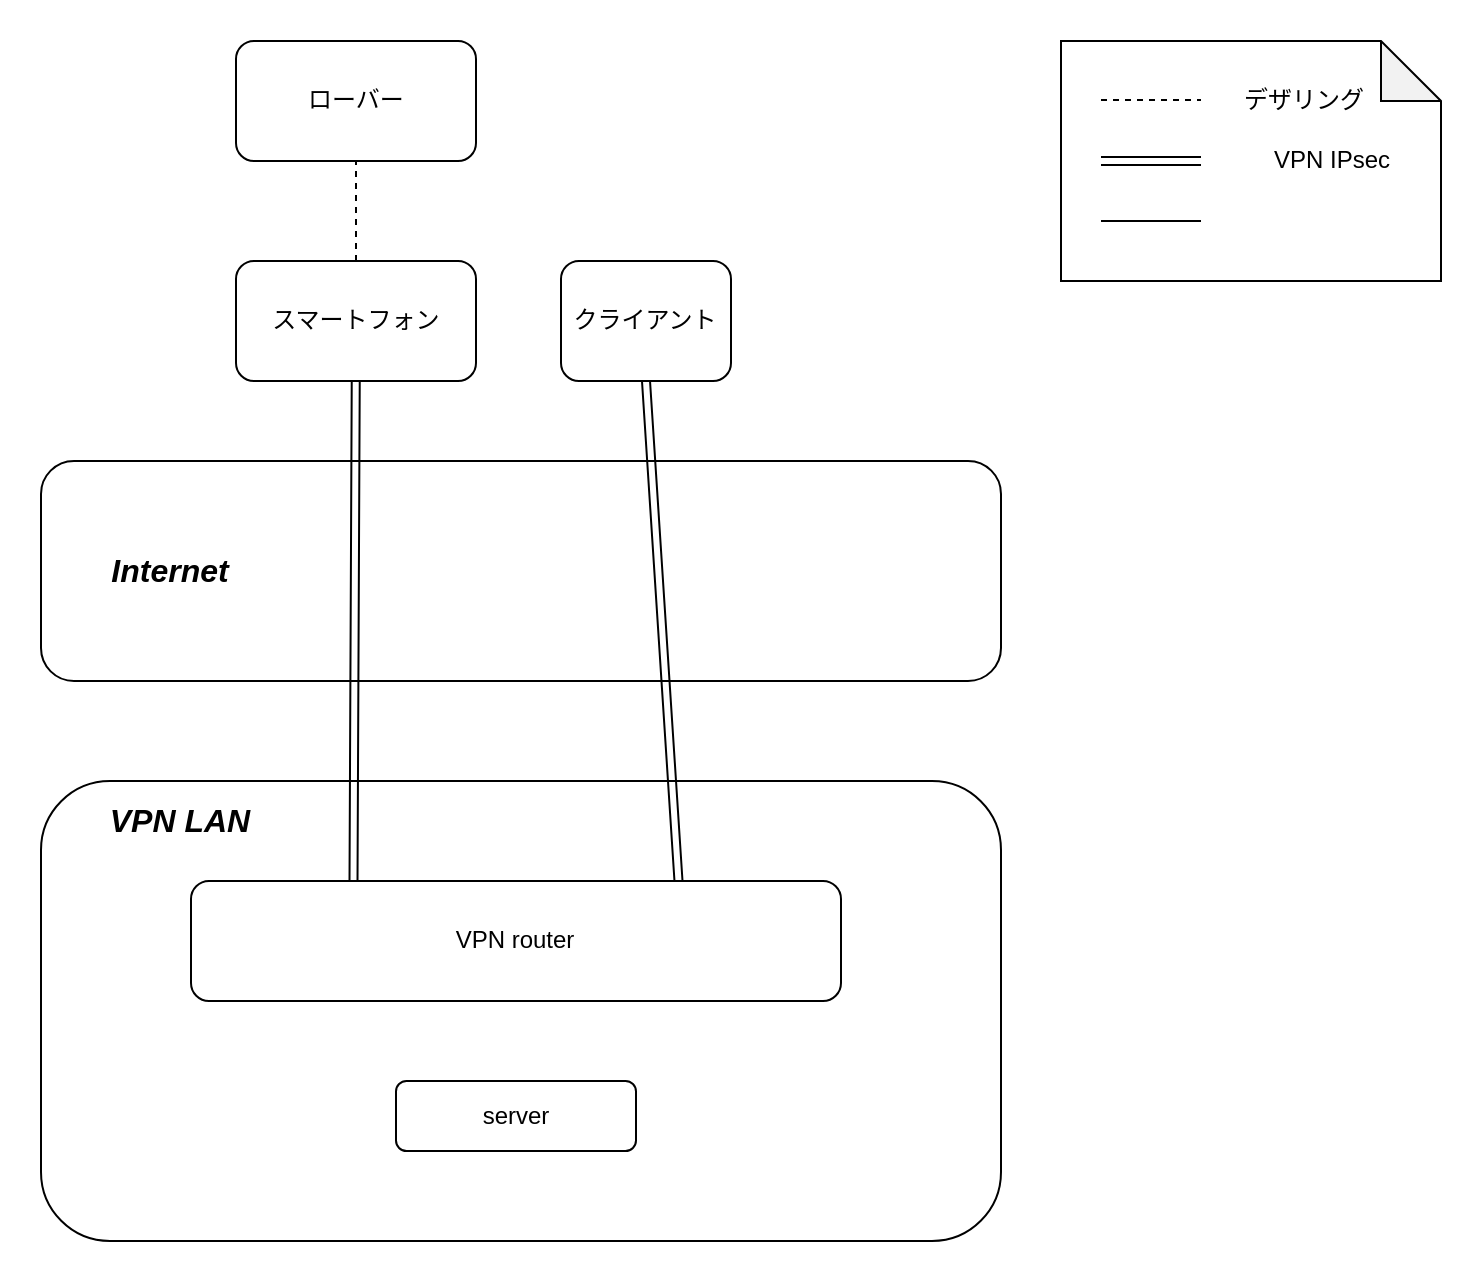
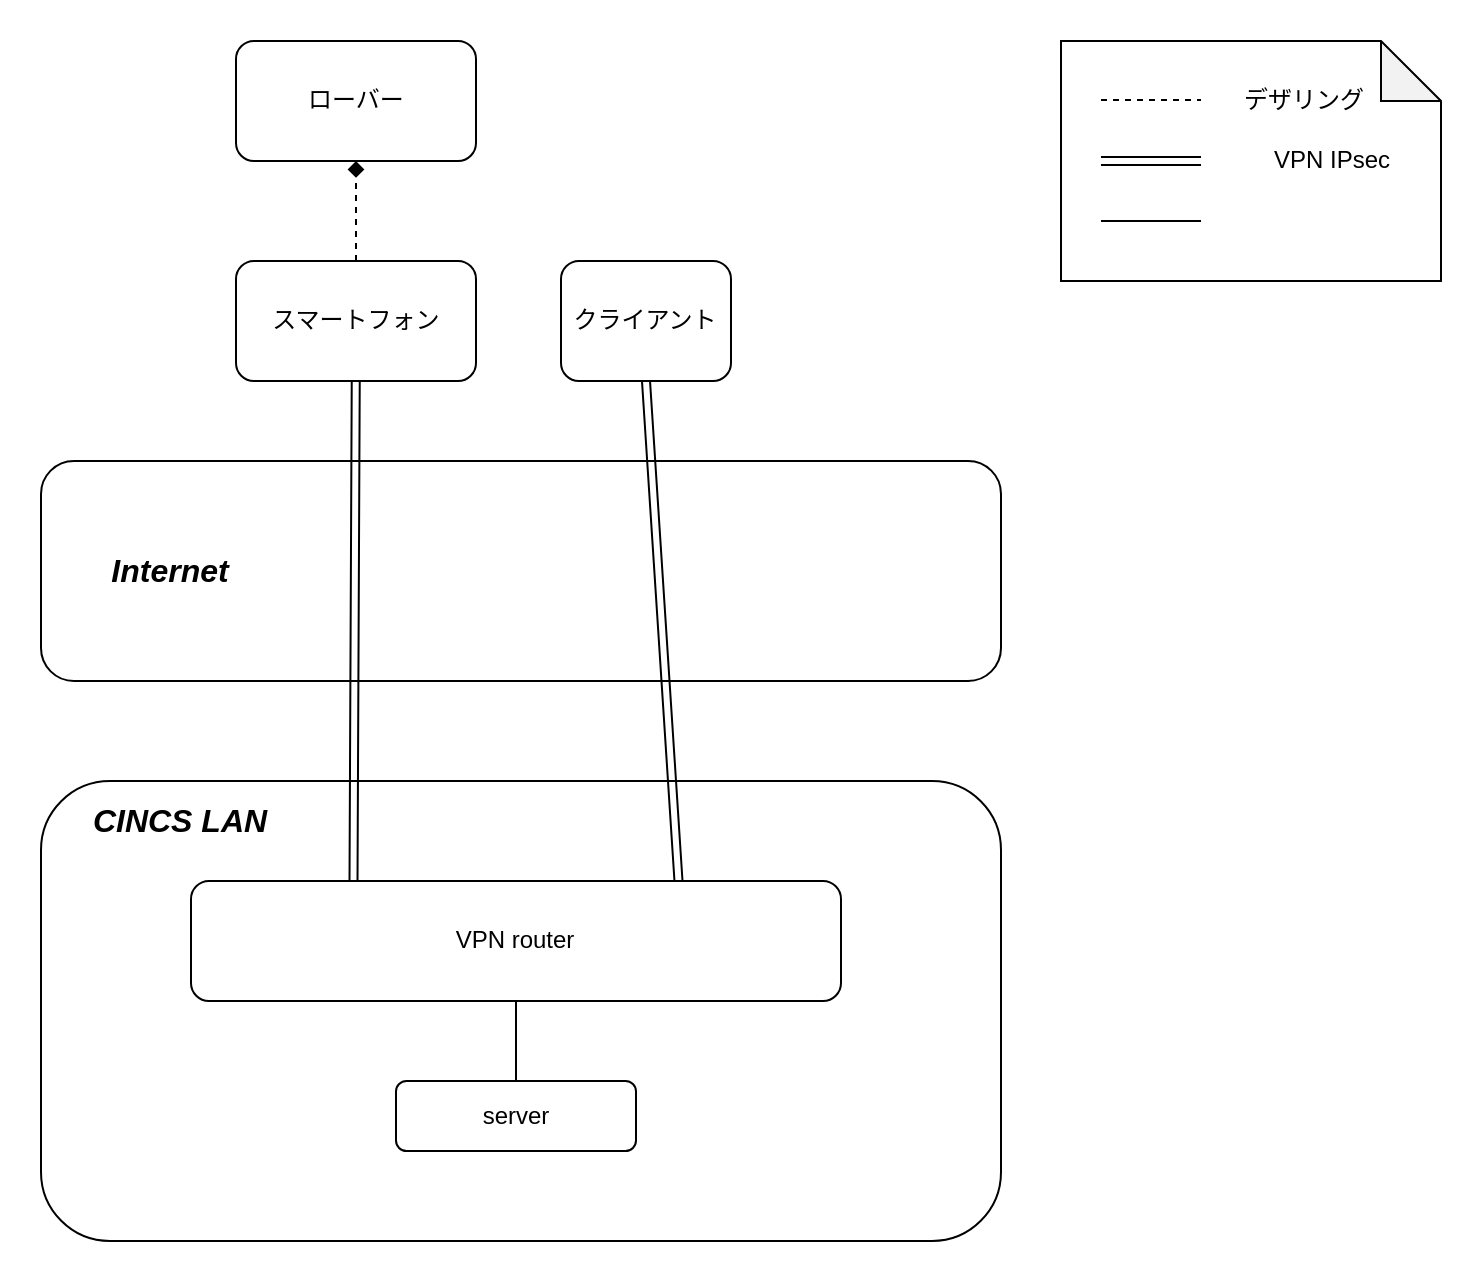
(356, 169) -> (356, 177)
(181, 821) -> (181, 821)
none -> (516, 1041)
